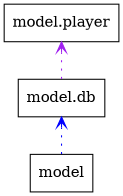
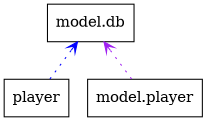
(62, 66) -> (121, 65)
(62, 173) -> (37, 98)
